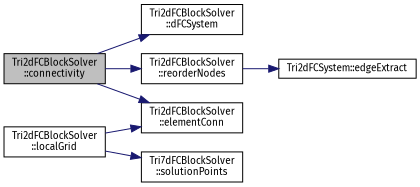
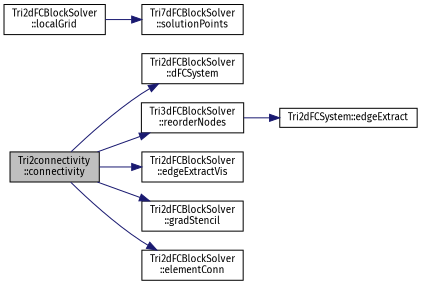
(55, 69) -> (55, 167)
(192, 69) -> (193, 118)
(118, 131) -> none
none -> (193, 167)
none -> (193, 216)
